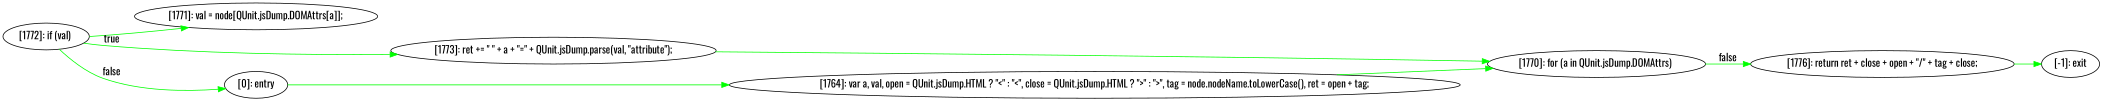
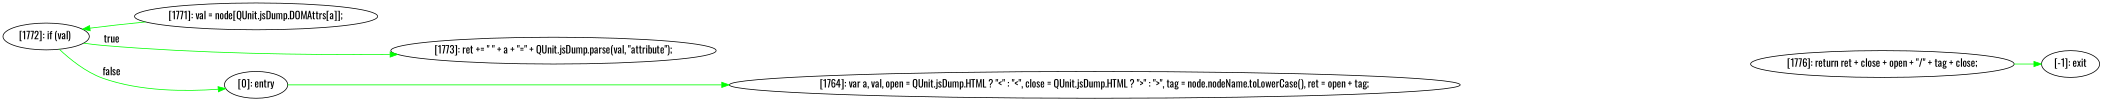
(135, 33) -> (118, 25)
(1597, 64) -> none
